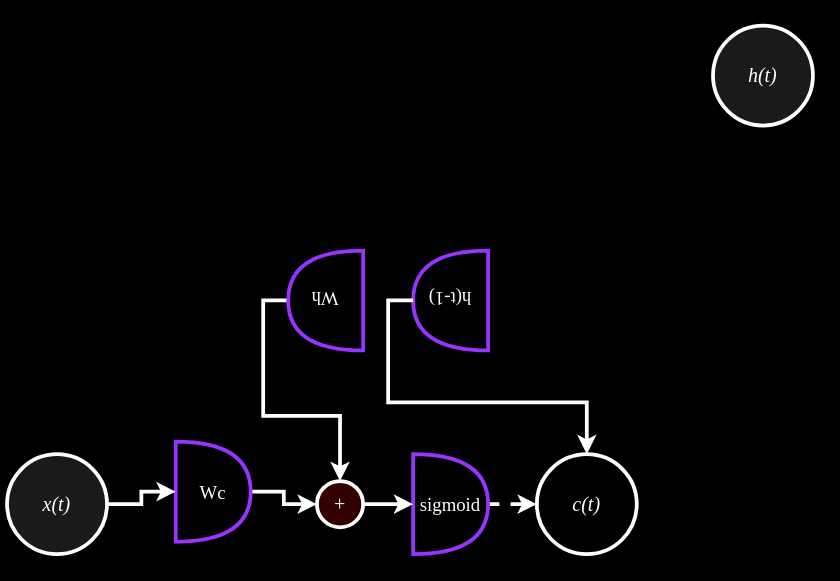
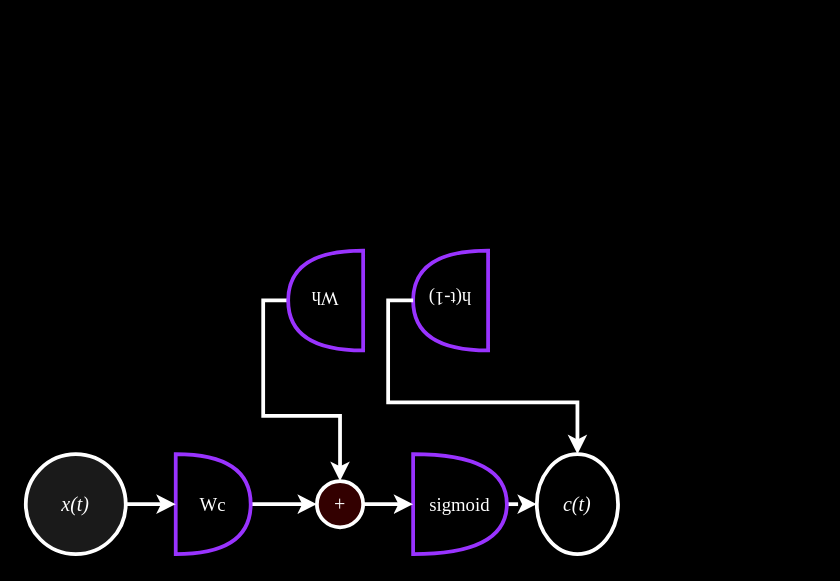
(763, 76) -> none
(213, 492) -> (213, 504)
(57, 504) -> (76, 504)
(451, 504) -> (460, 504)
(587, 504) -> (578, 504)
